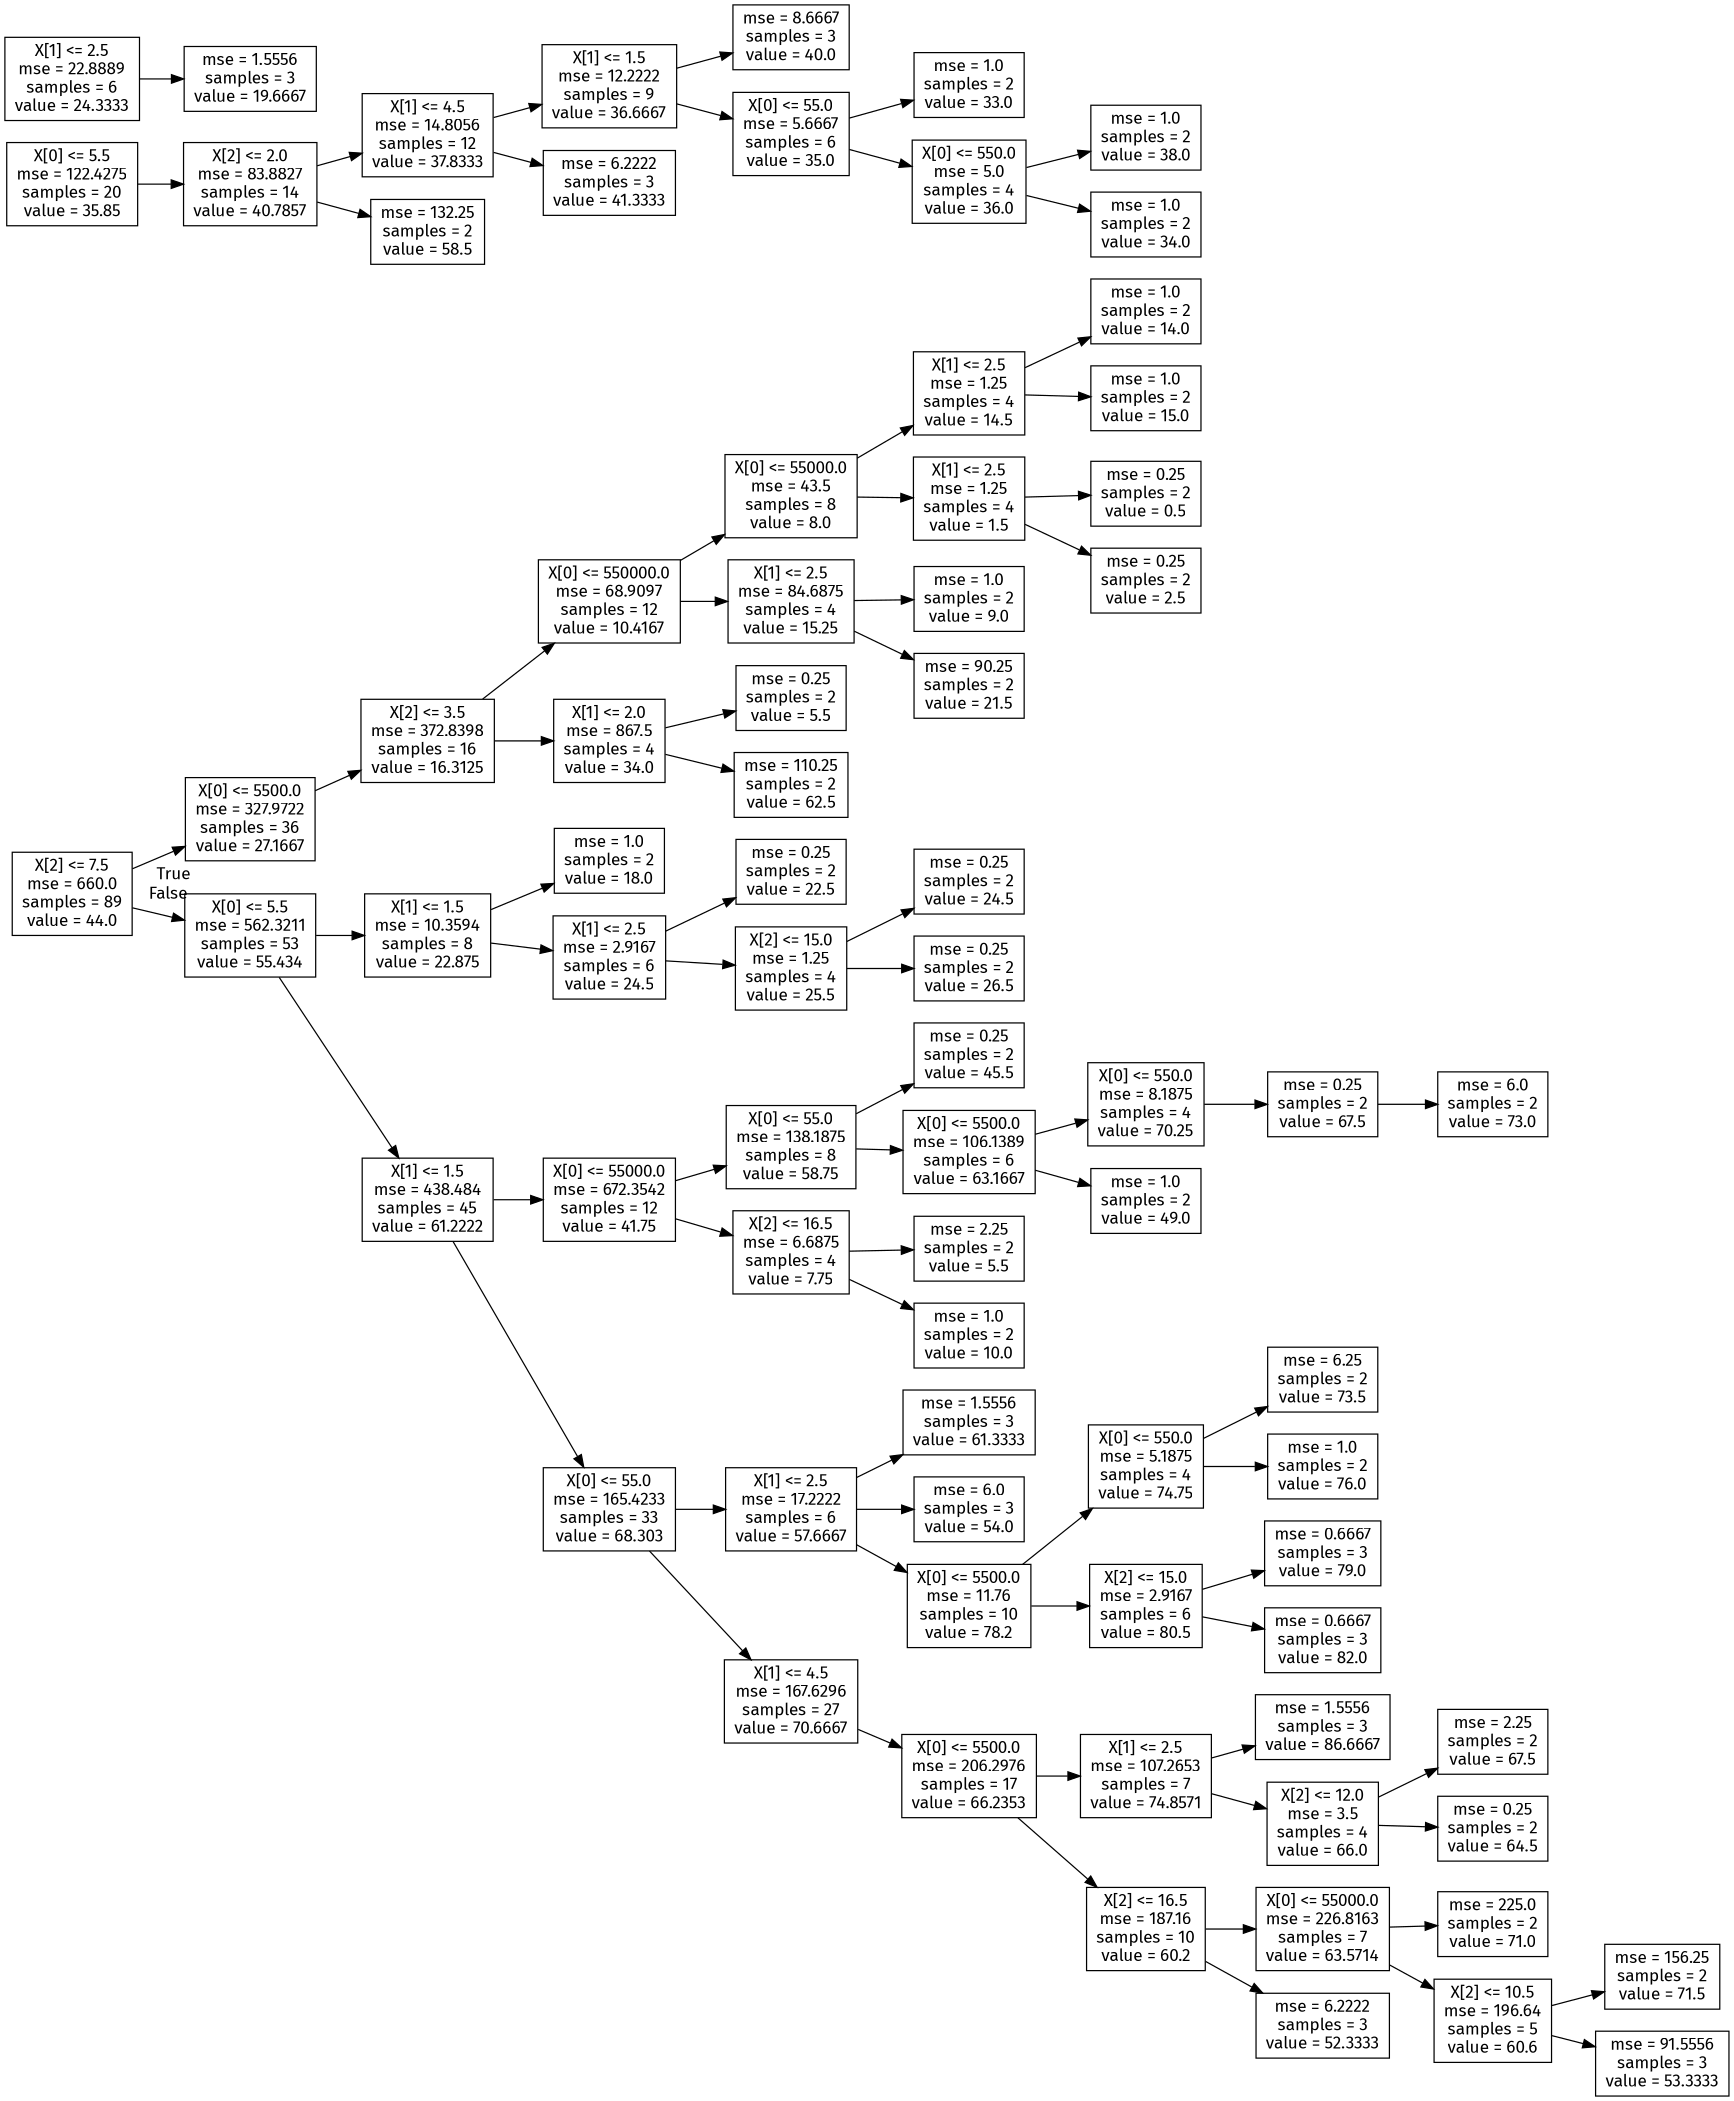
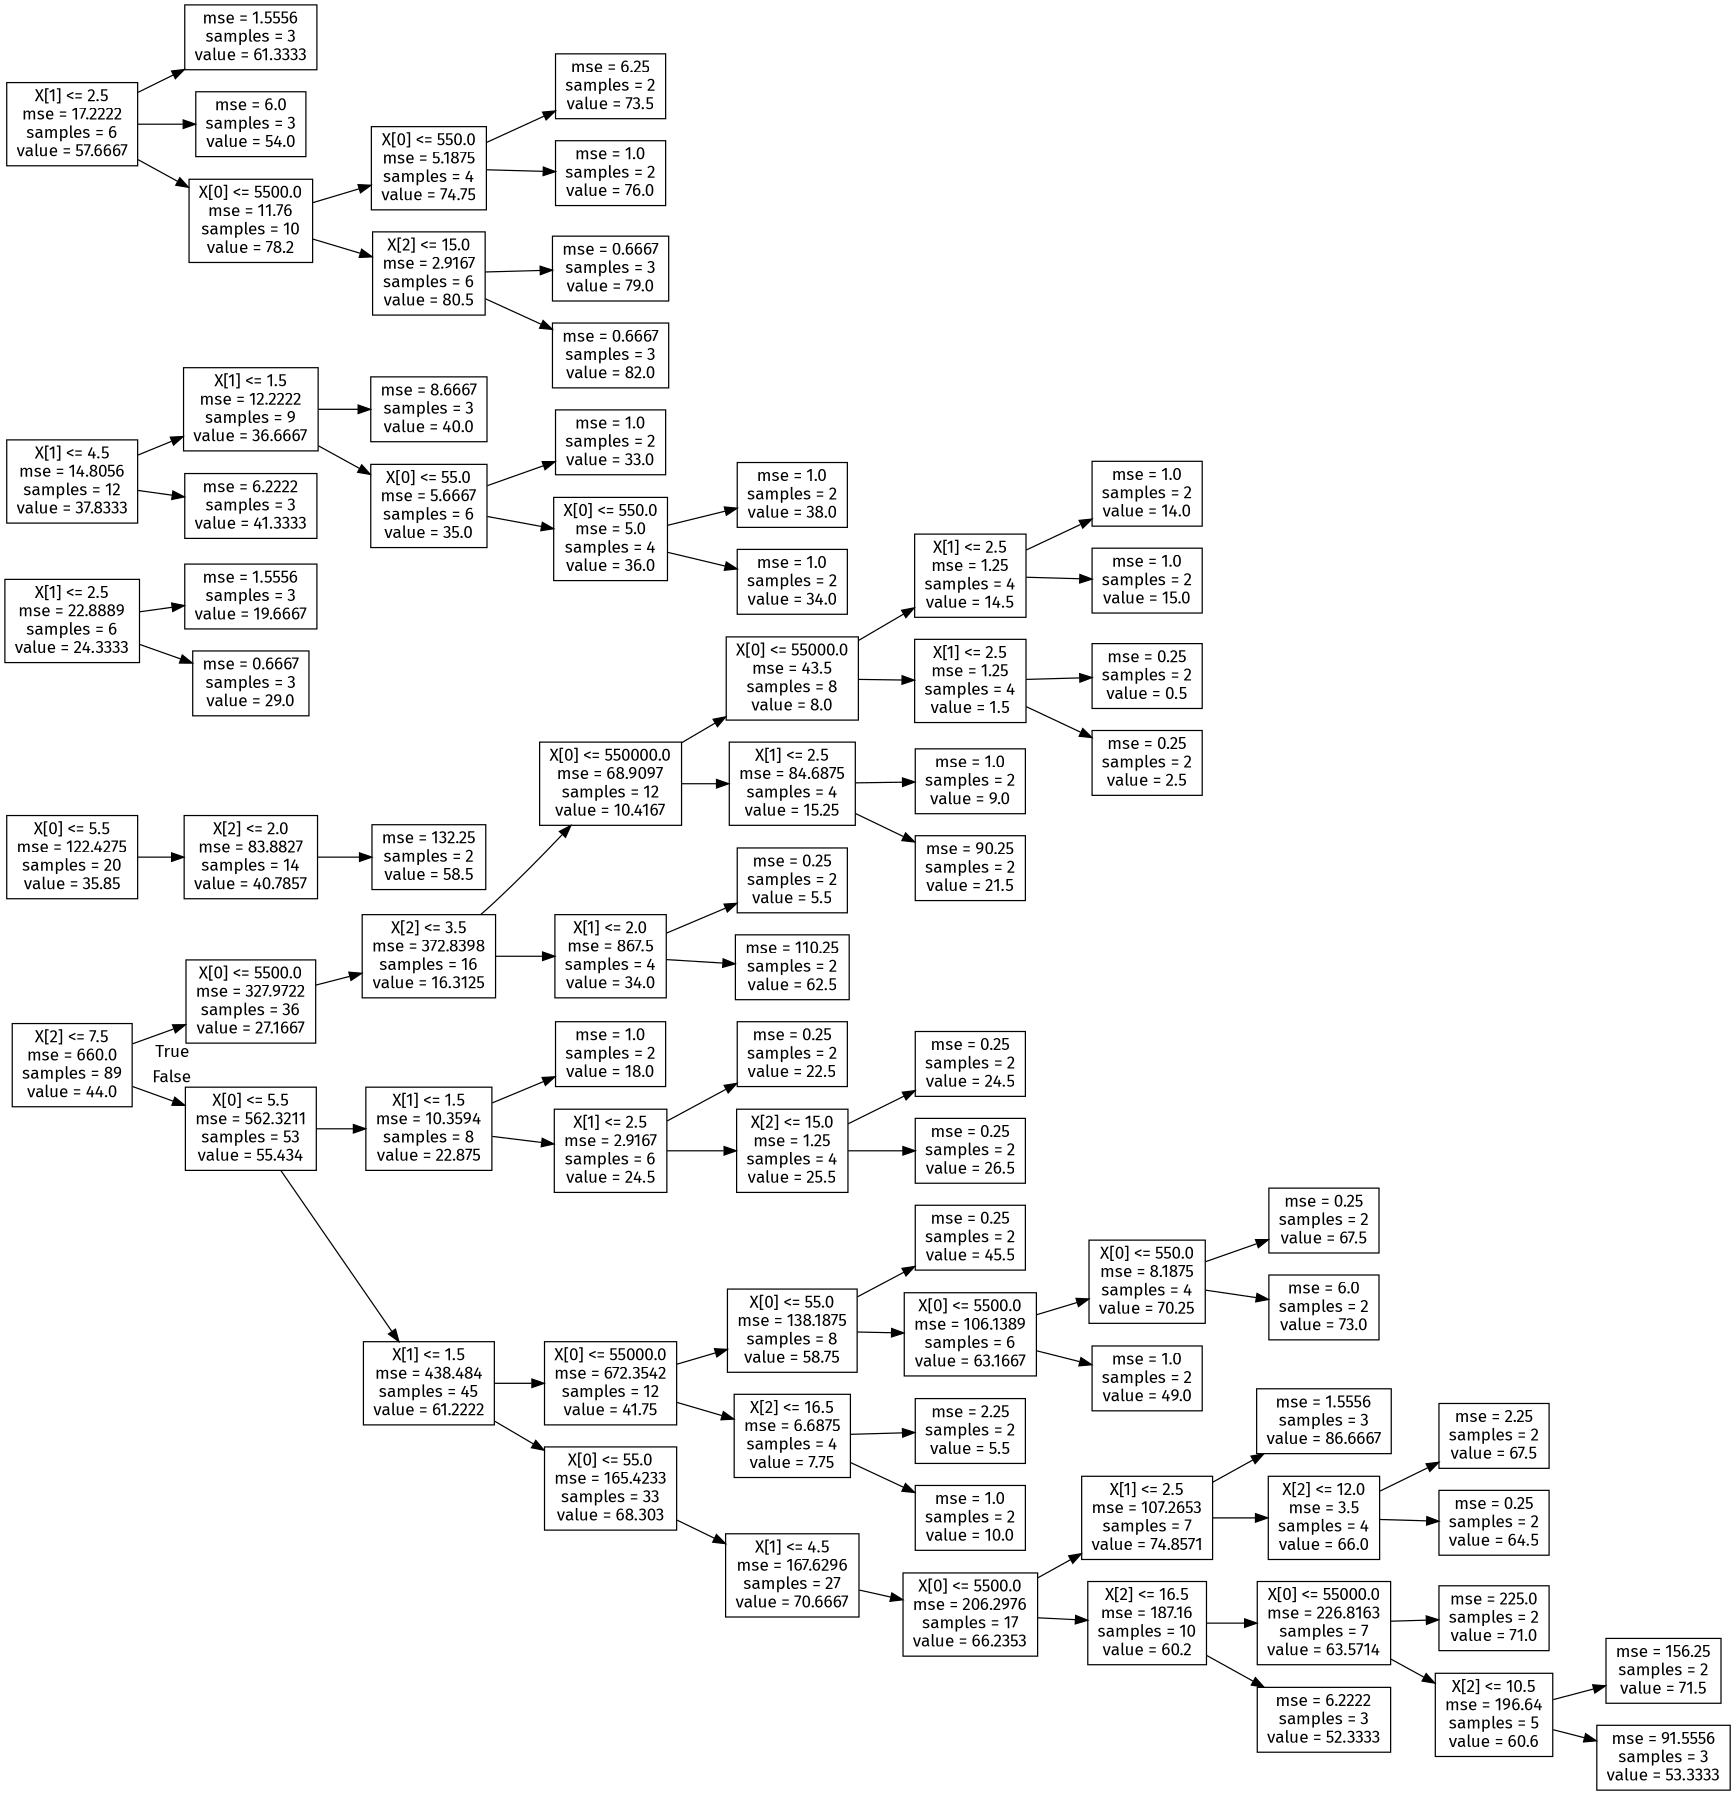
(334, 161) -> none
none -> (251, 683)
(1402, 1104) -> (1231, 1294)
(695, 1509) -> none
